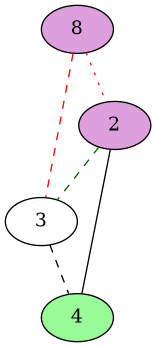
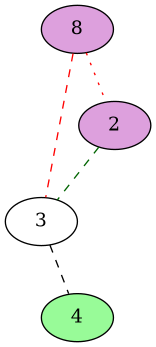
(96, 222) -> none
